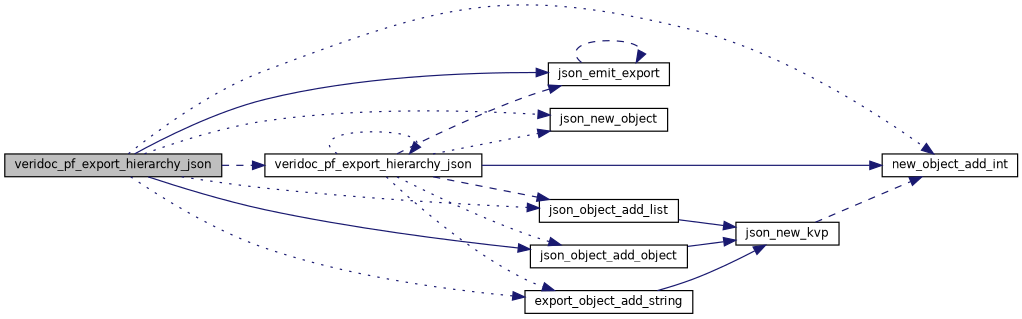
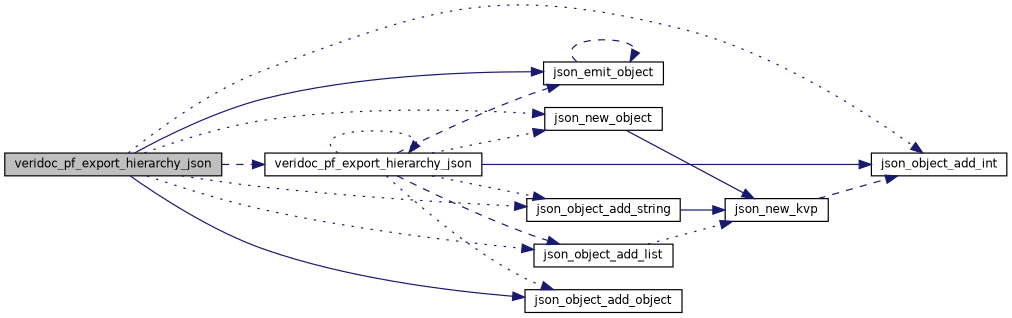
(609, 74) -> (604, 73)
(950, 165) -> (939, 164)
(701, 223) -> (684, 234)
(706, 244) -> (676, 157)
(609, 302) -> (604, 210)
